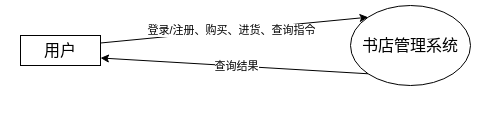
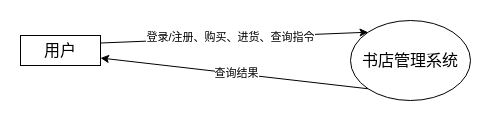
(411, 46) -> (411, 61)
